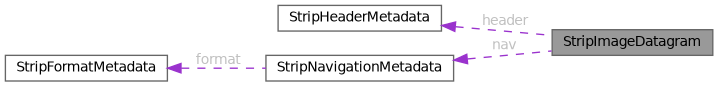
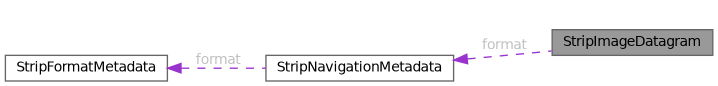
(360, 18) -> none
(503, 46) -> (503, 46)
